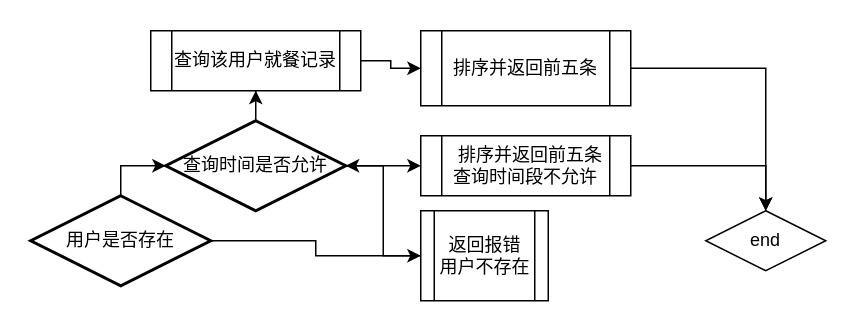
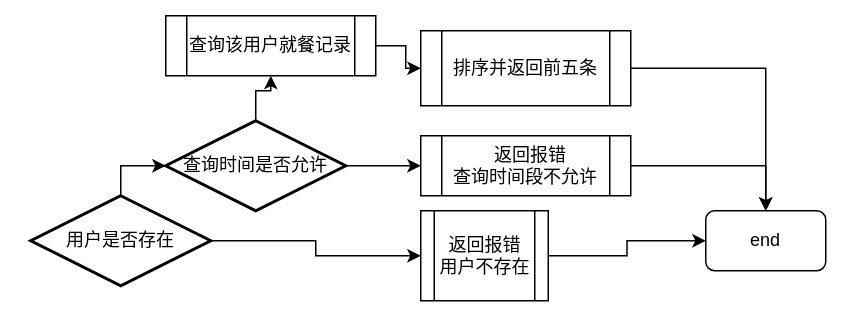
(256, 61) -> (271, 46)
(526, 166) -> (526, 166)
(383, 211) -> (627, 253)
(766, 241) -> (766, 241)
